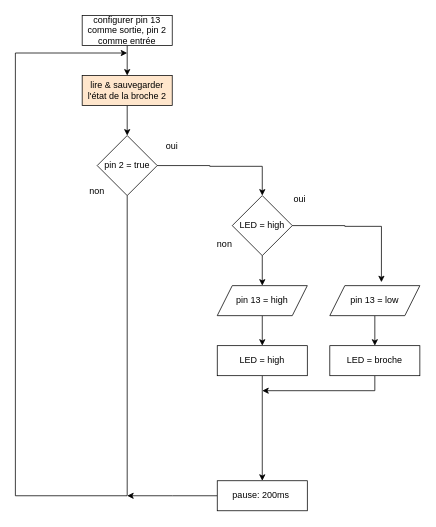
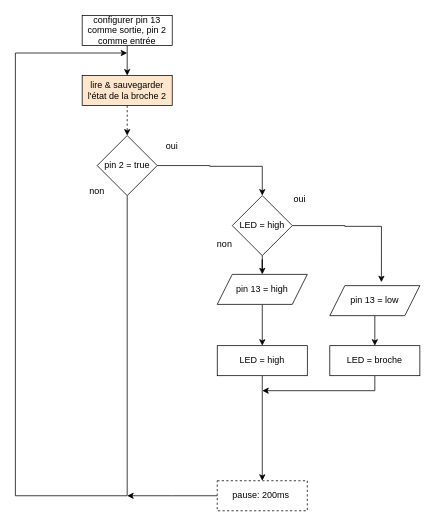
(127, 117) -> (127, 117)
(262, 300) -> (262, 289)
(262, 495) -> (262, 495)
